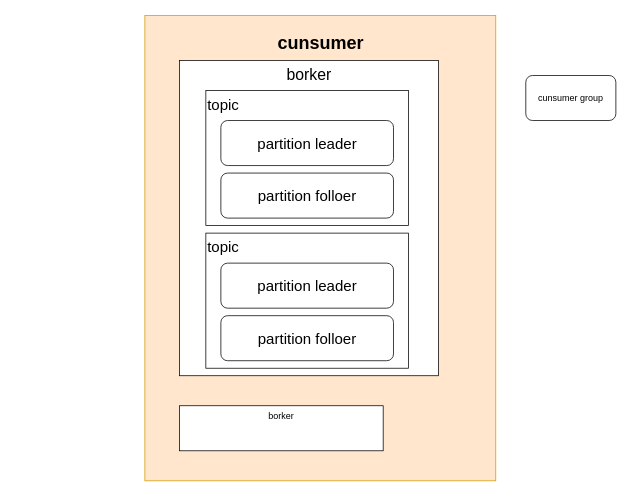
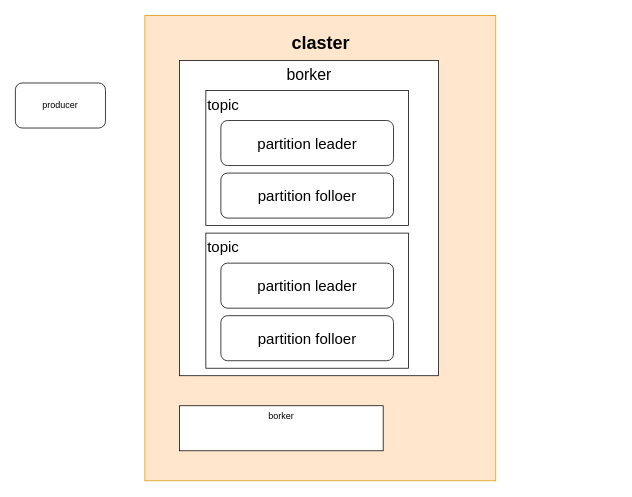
(321, 26) -> (321, 26)
(570, 98) -> none
none -> (60, 105)
